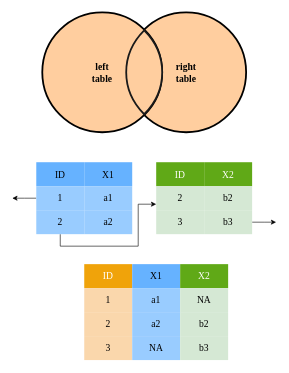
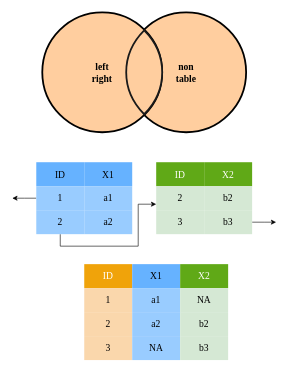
(102, 72) -> (102, 72)
(186, 72) -> (186, 72)
